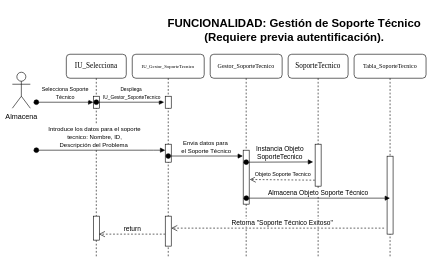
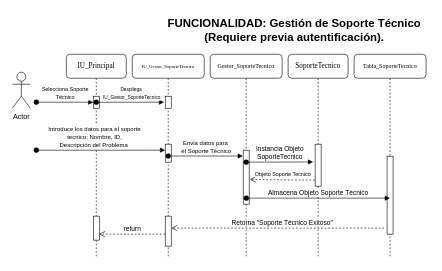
(96, 66) -> (96, 66)
(22, 117) -> (22, 117)
